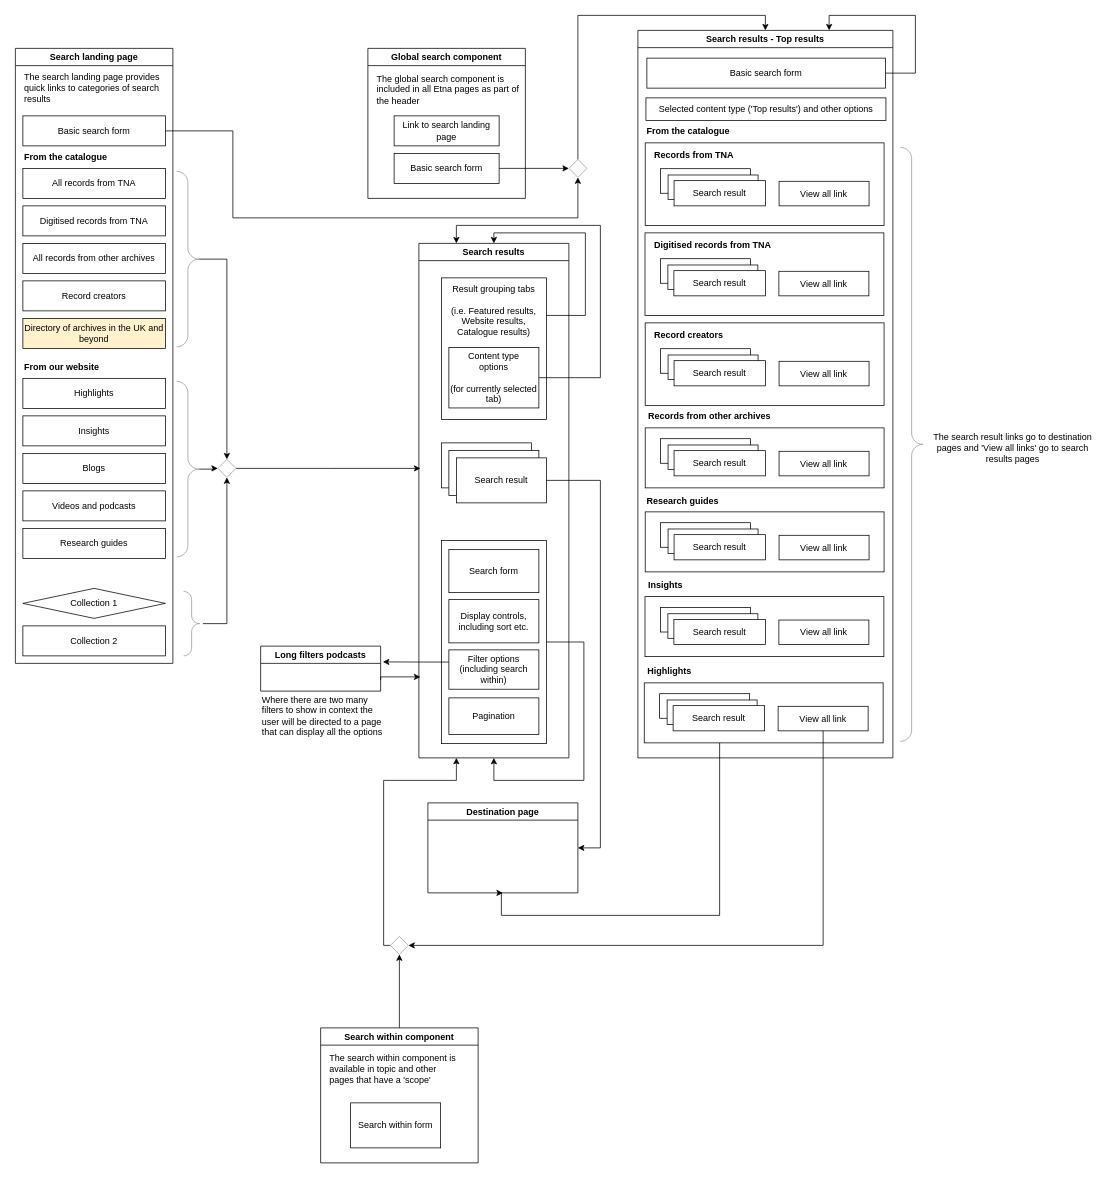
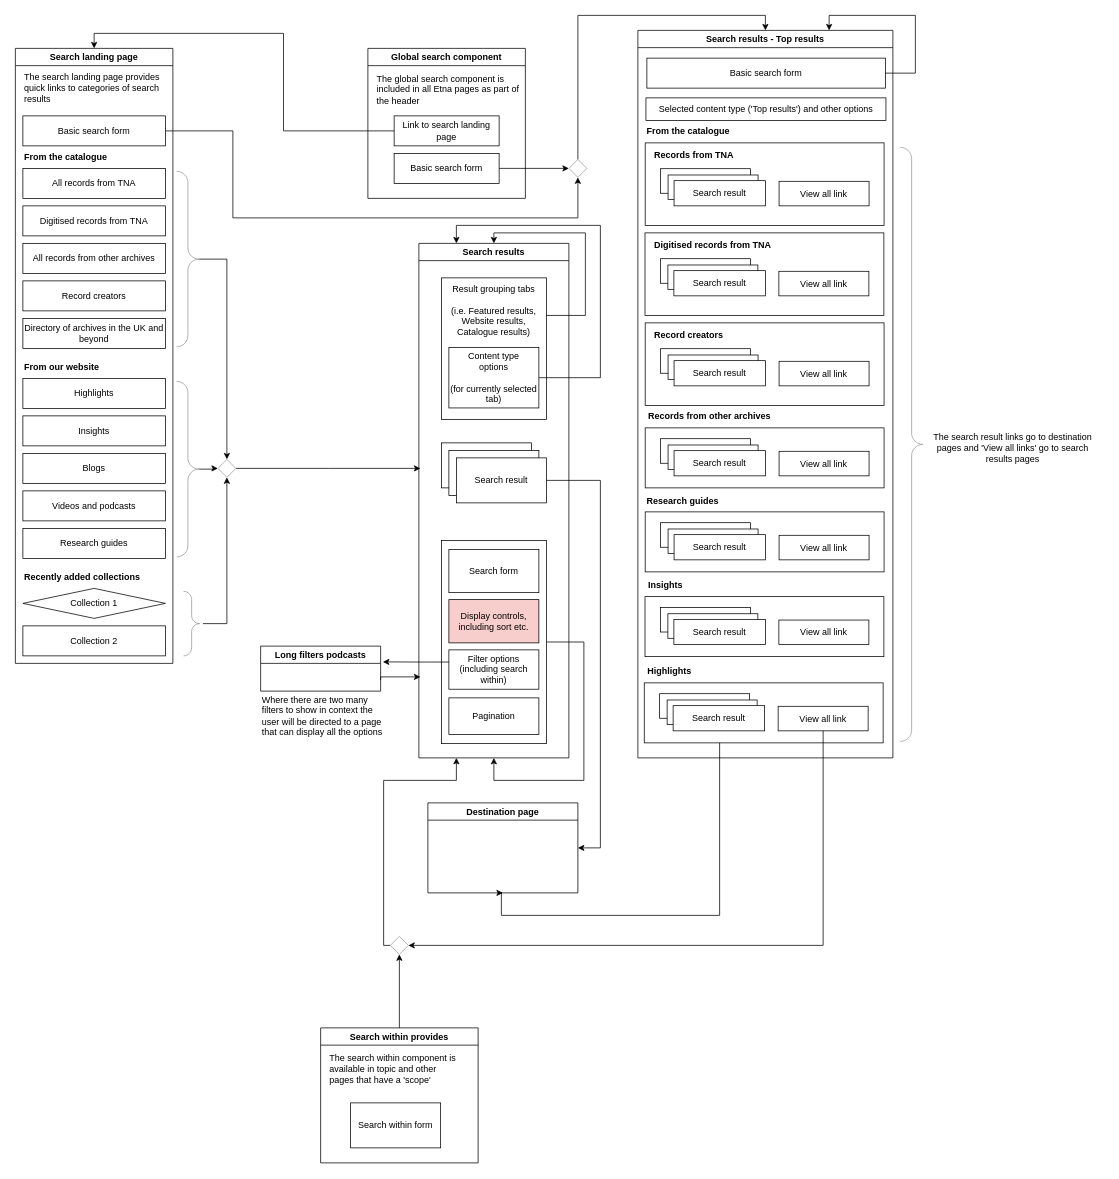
none -> (233, 33)
(94, 333) -> (94, 333)
none -> (90, 577)
(494, 621) -> (494, 621)
(399, 1037) -> (399, 1037)
